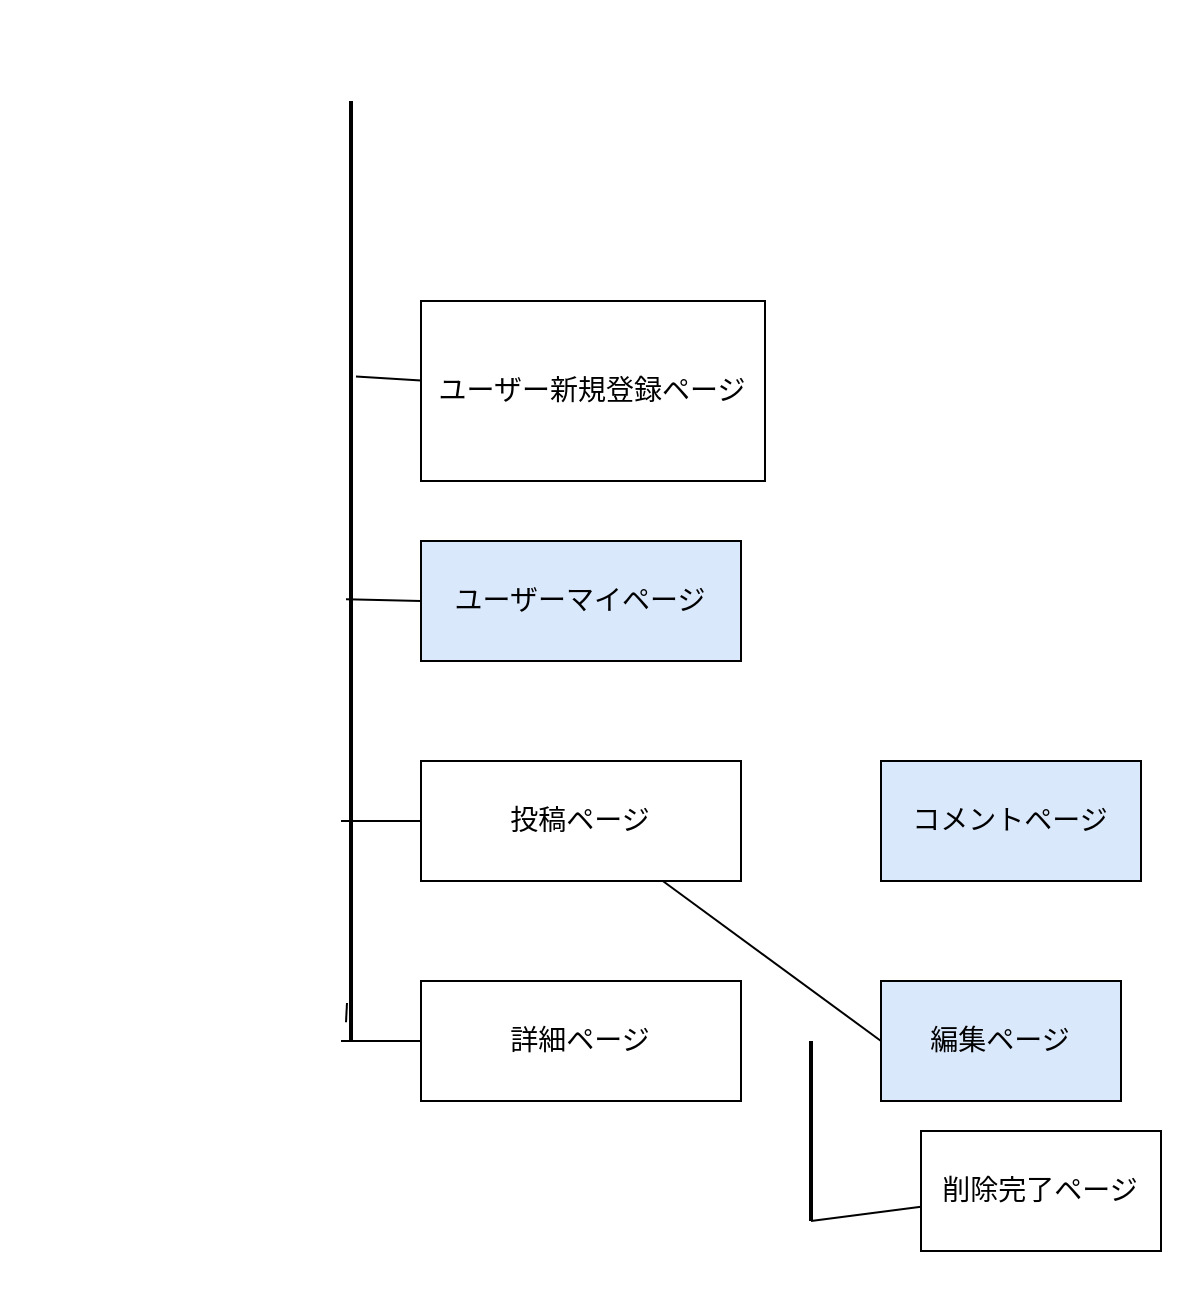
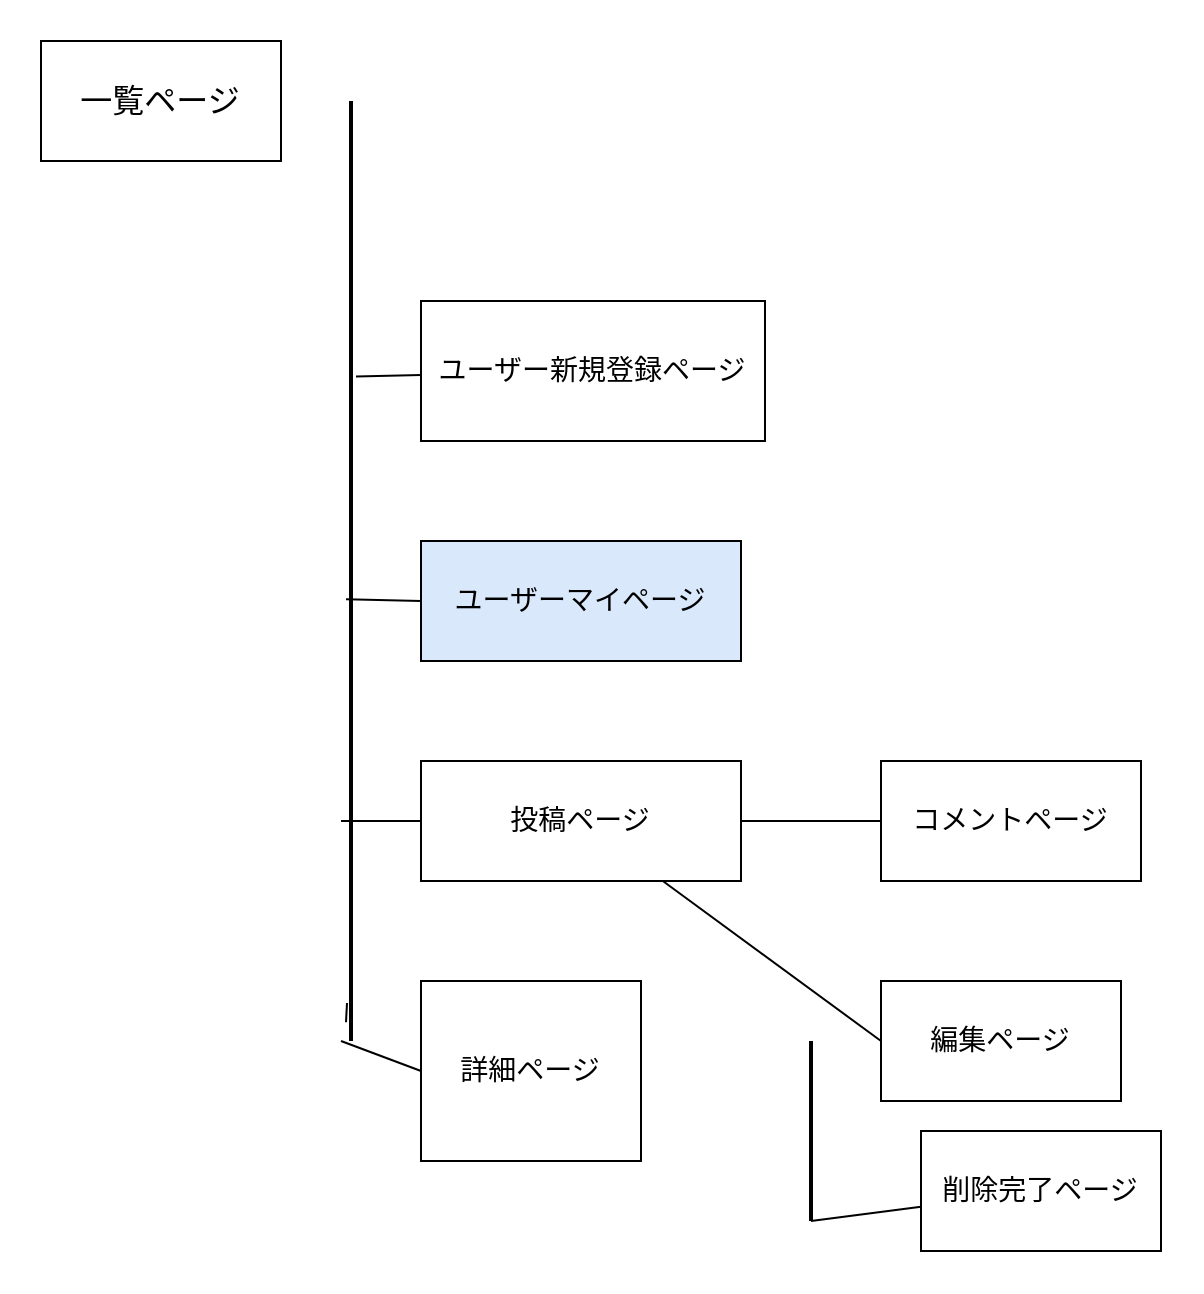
none -> (161, 101)
(593, 391) -> (593, 371)
none -> (811, 821)
(1011, 821) -> (1011, 821)
(581, 1041) -> (531, 1071)
(1001, 1041) -> (1001, 1041)
